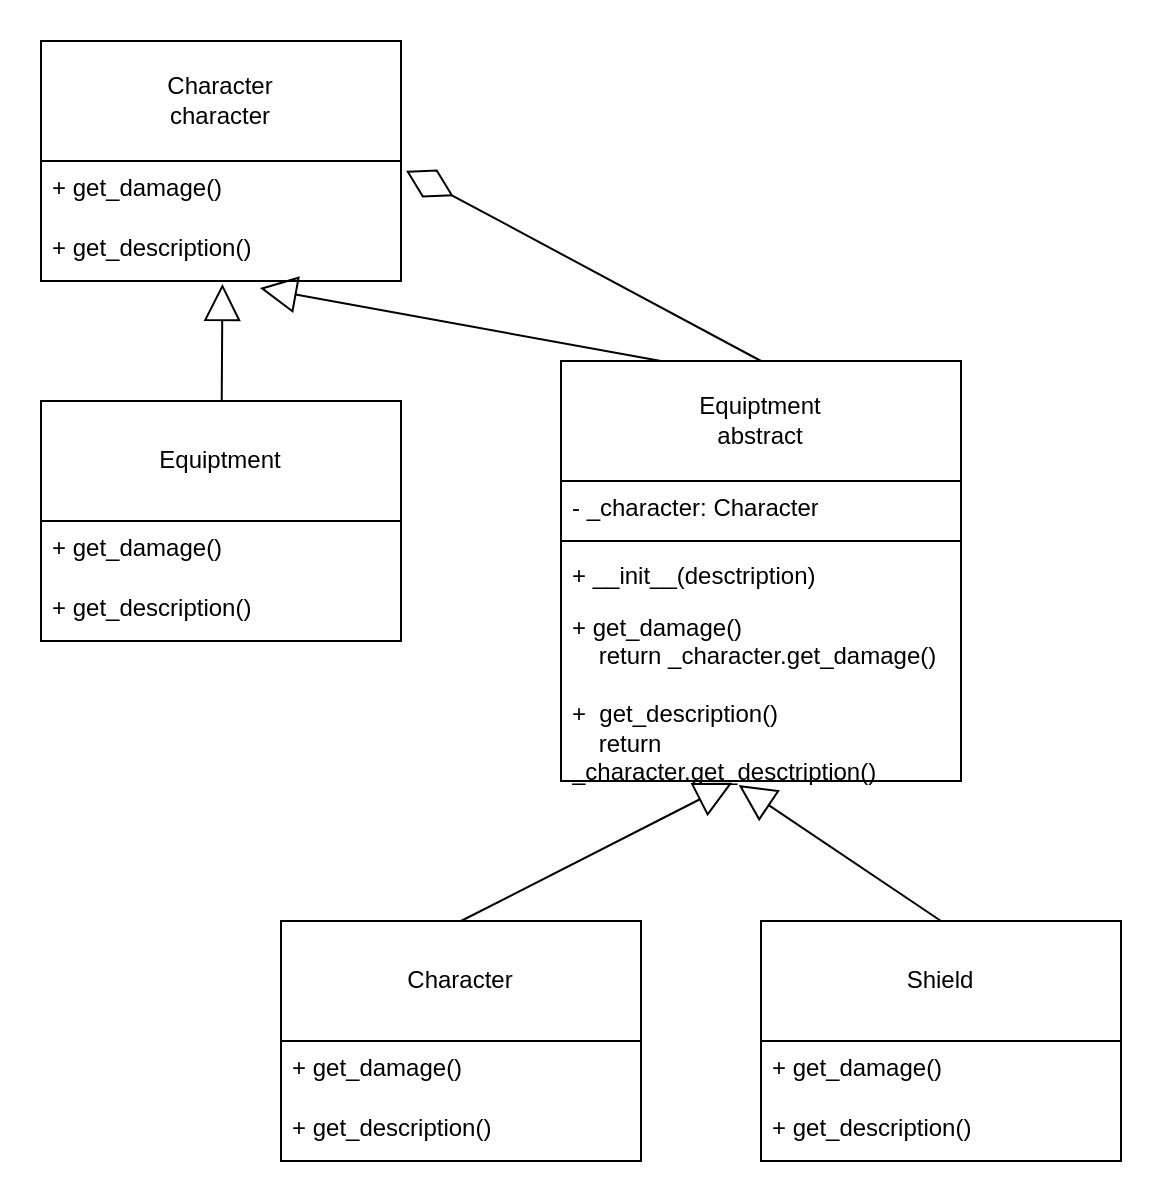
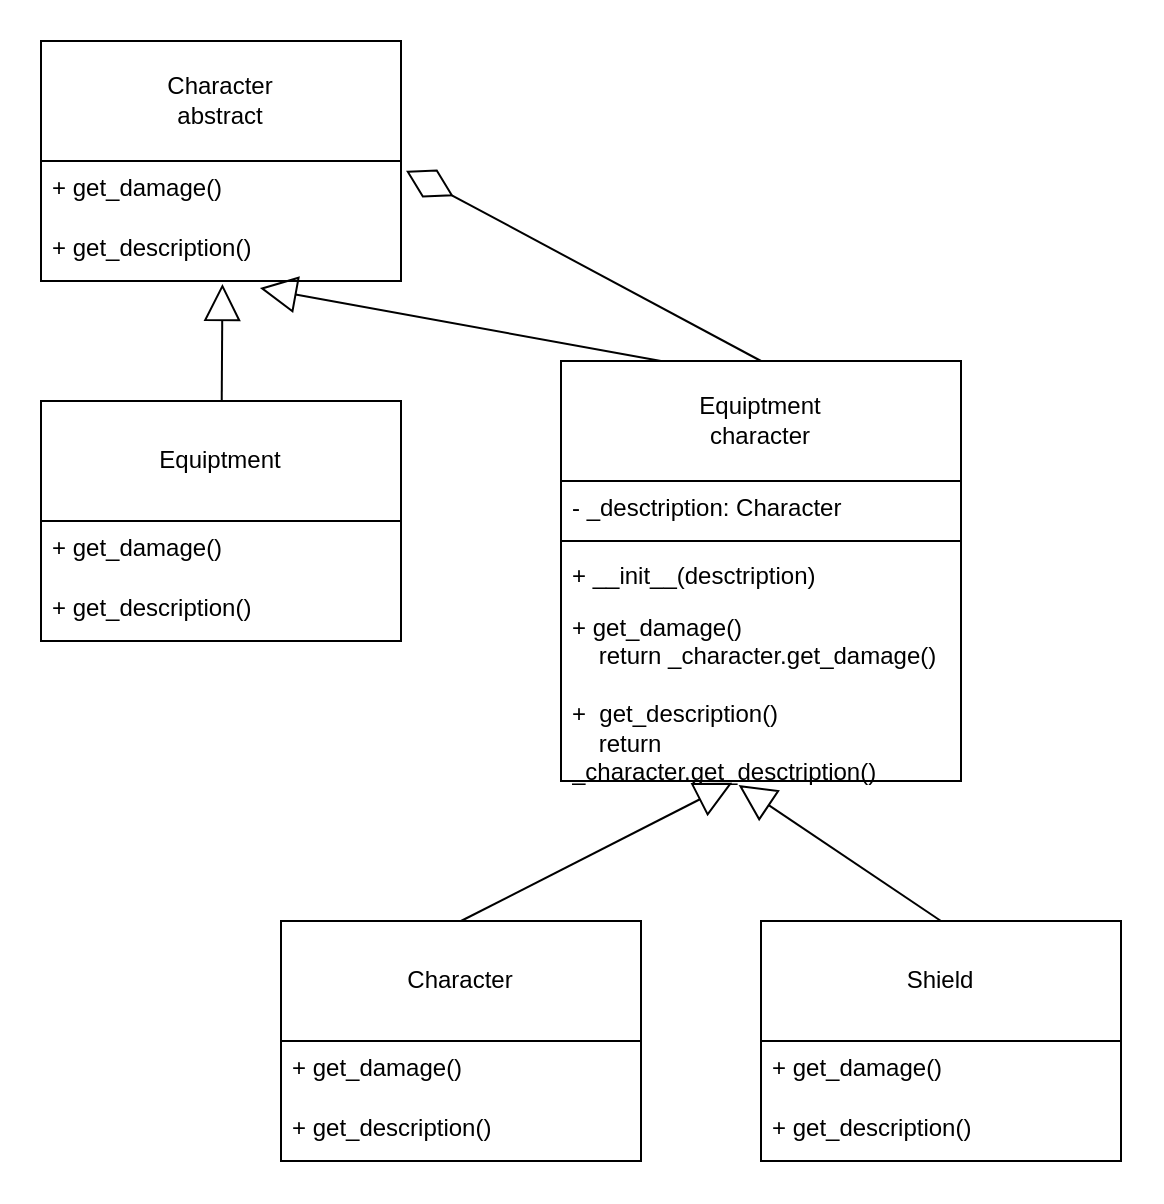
(221, 101) -> (221, 101)
(761, 421) -> (761, 421)
(718, 509) -> (732, 509)
